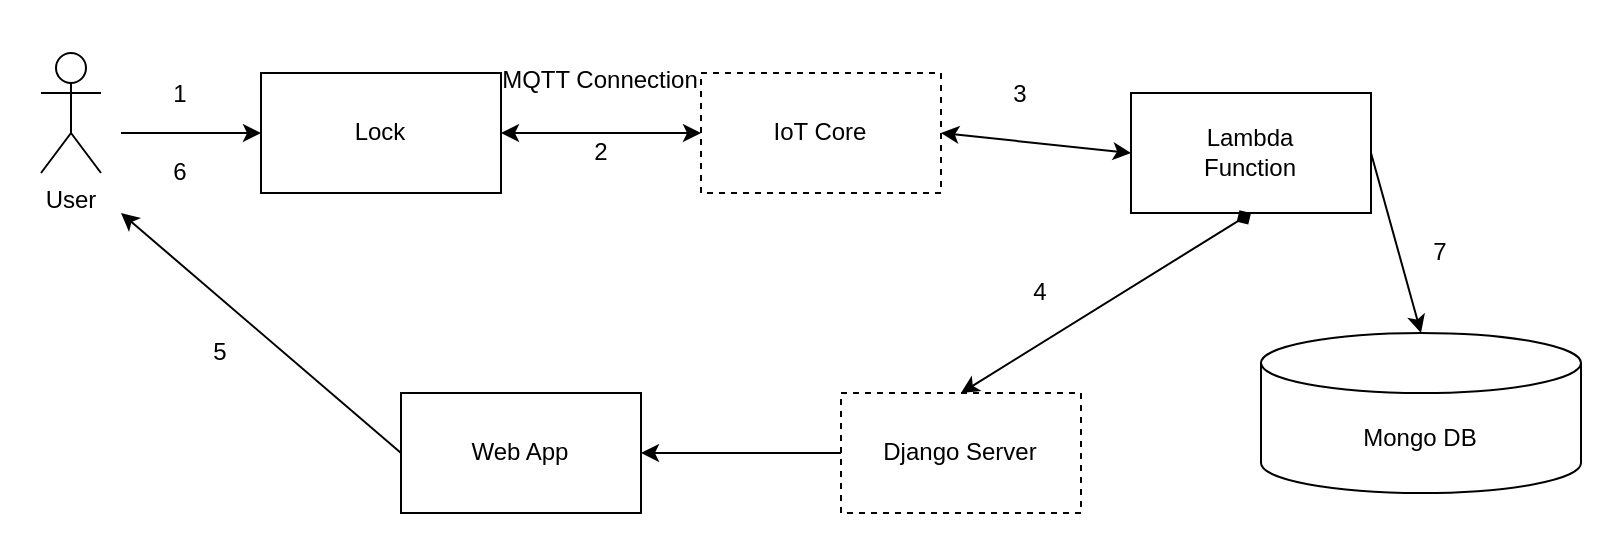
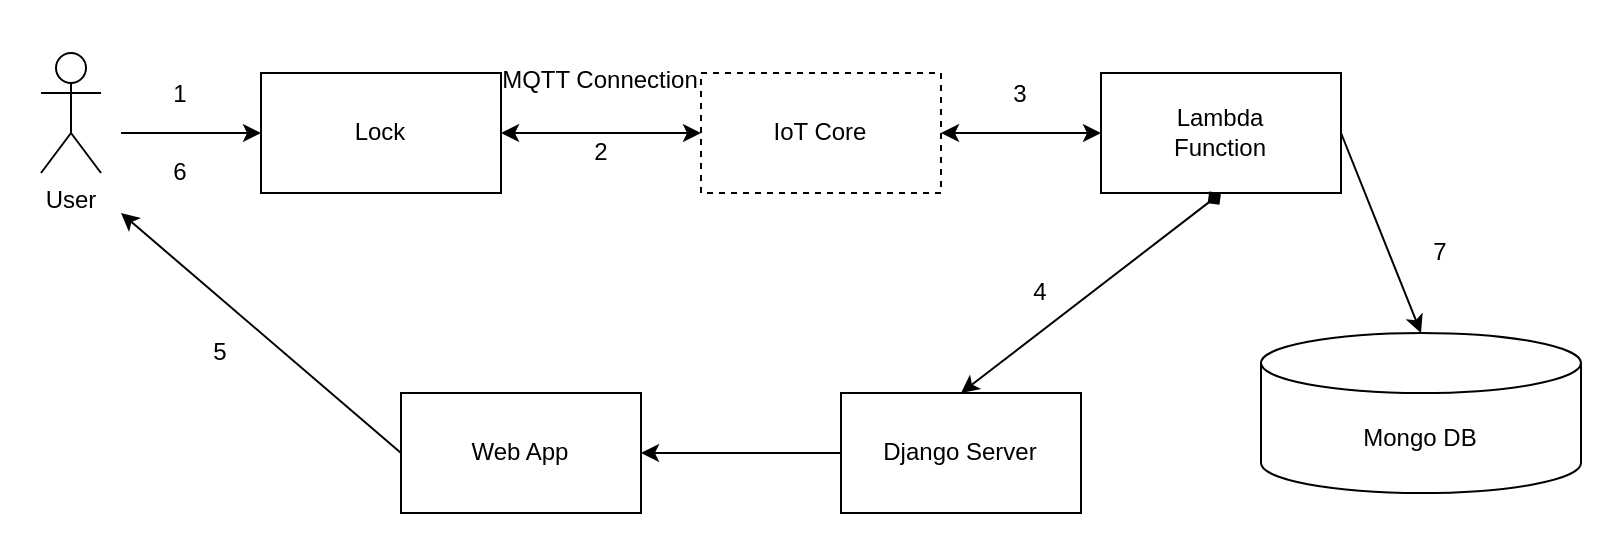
(1251, 153) -> (1221, 133)
(961, 453) -> (961, 453)
